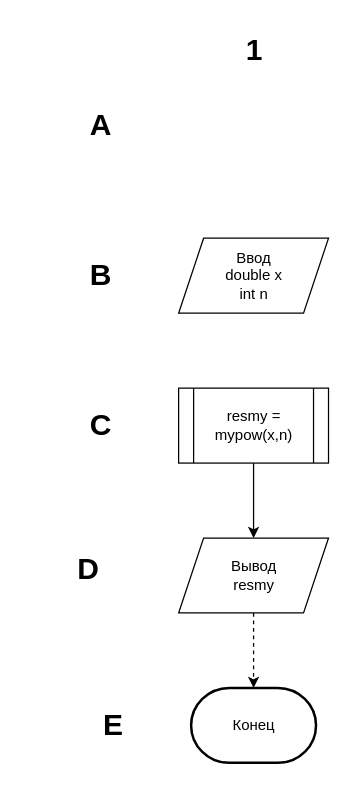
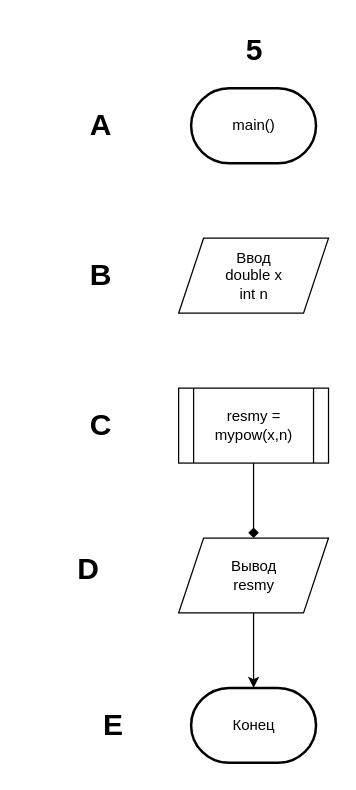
(255, 51) -> (255, 51)
none -> (254, 126)
(254, 528) -> (254, 527)
(254, 647) -> (254, 647)
